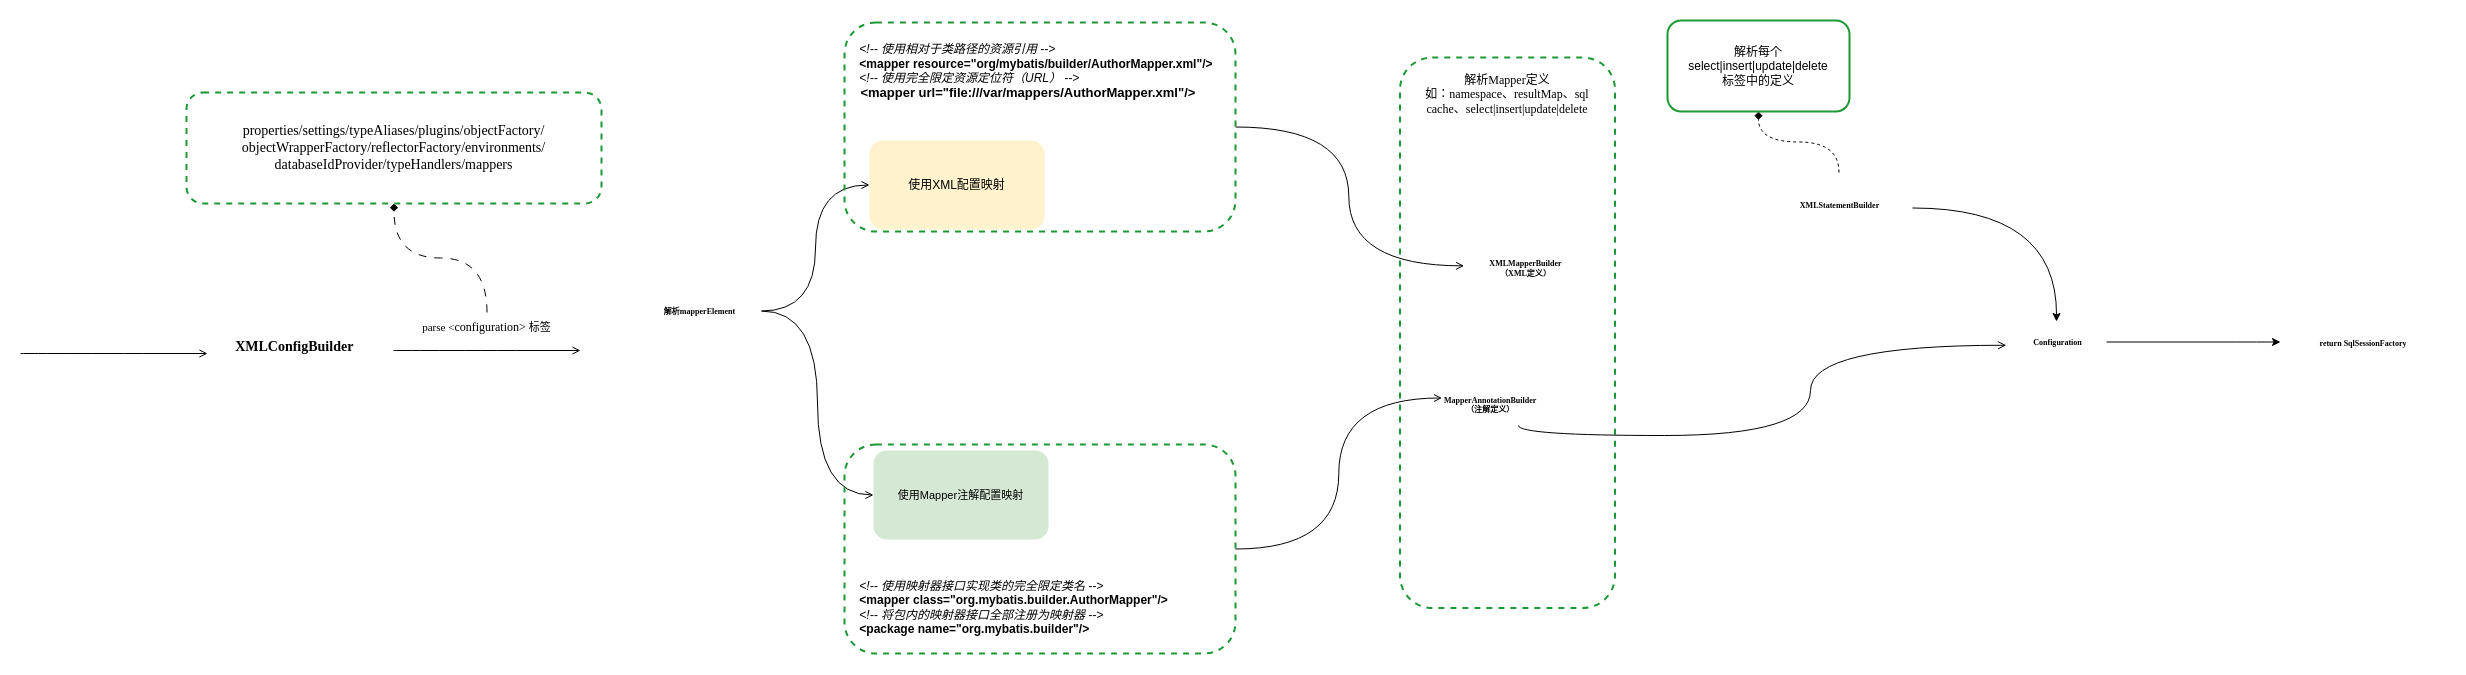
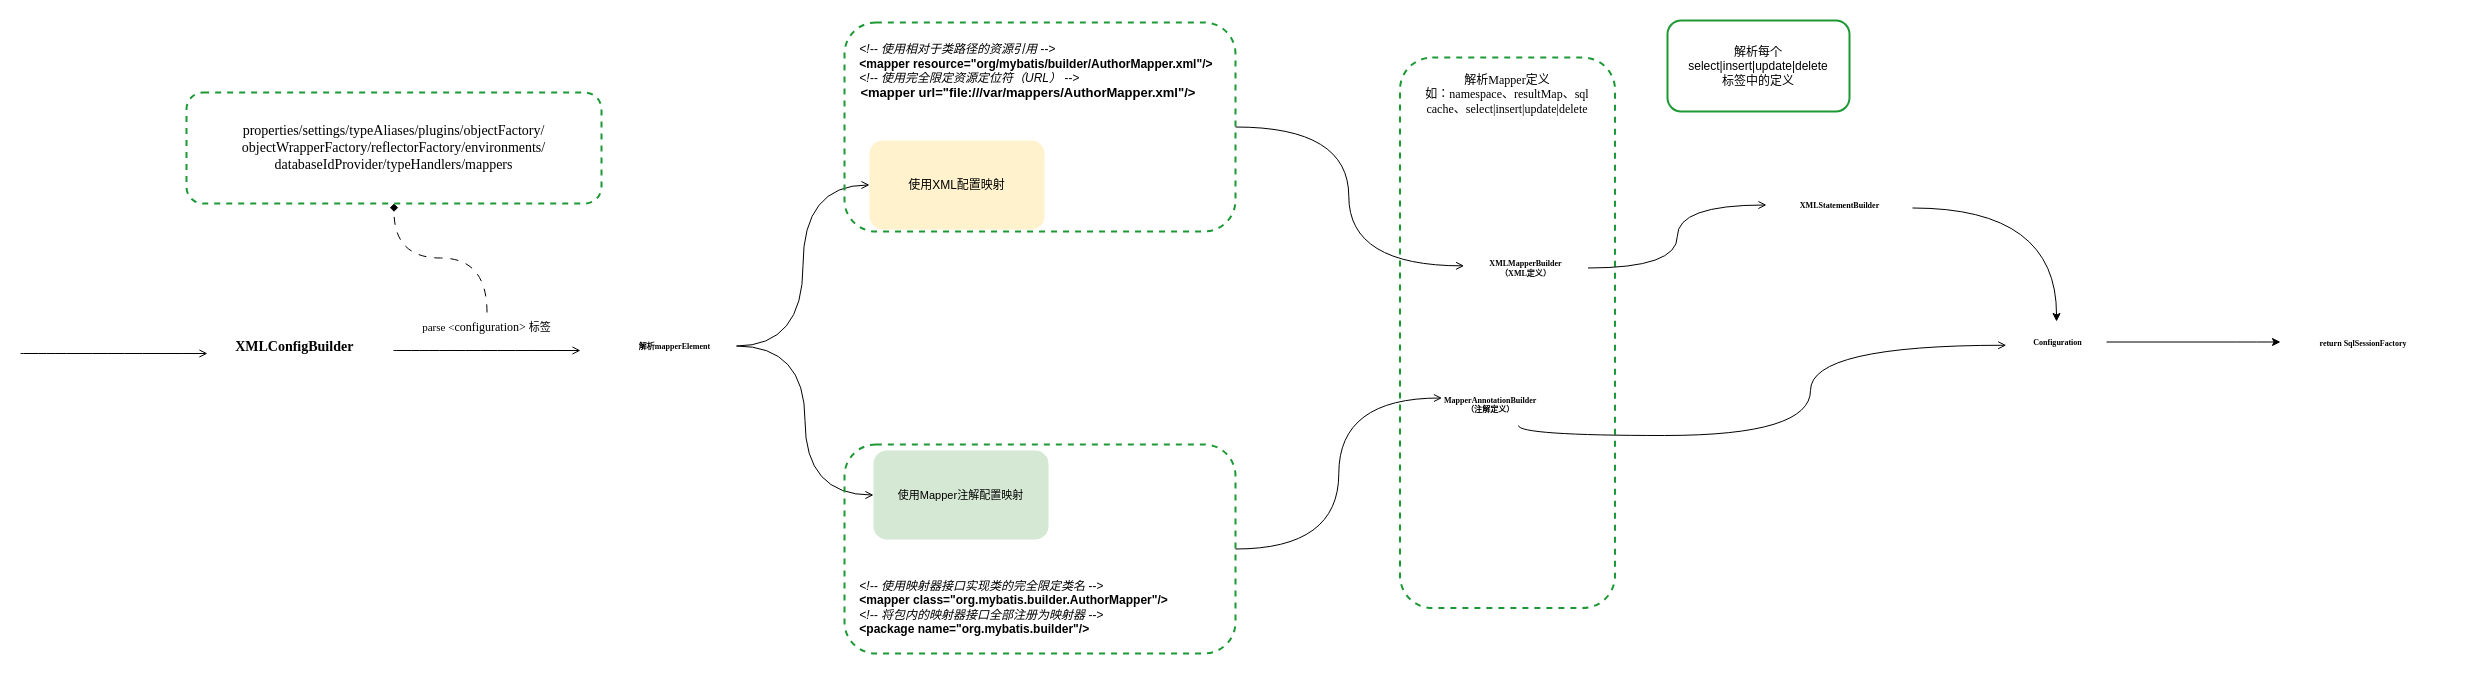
(1801, 142) -> none
none -> (1677, 237)
(700, 311) -> (675, 346)
